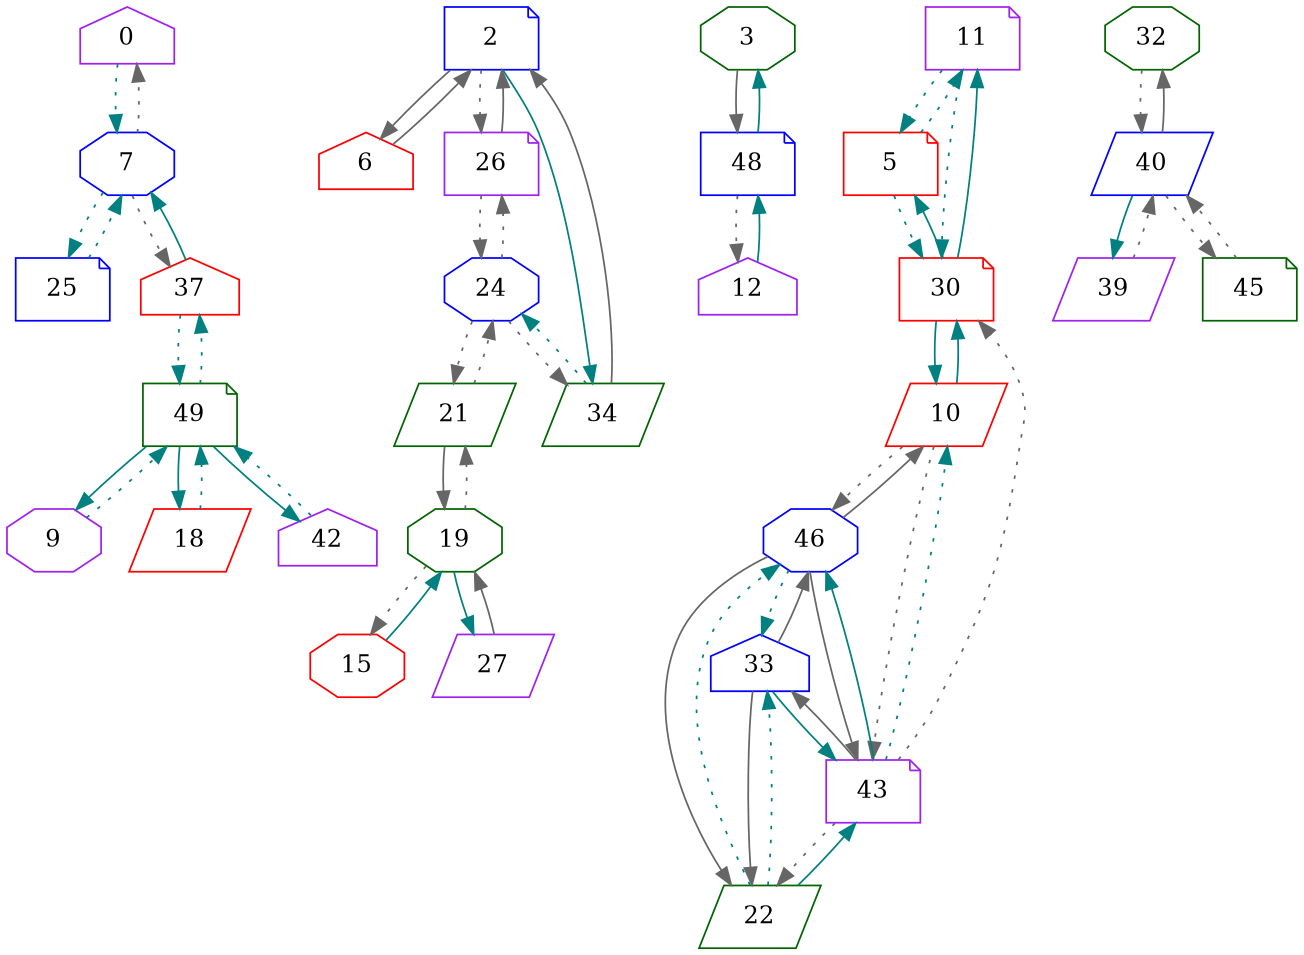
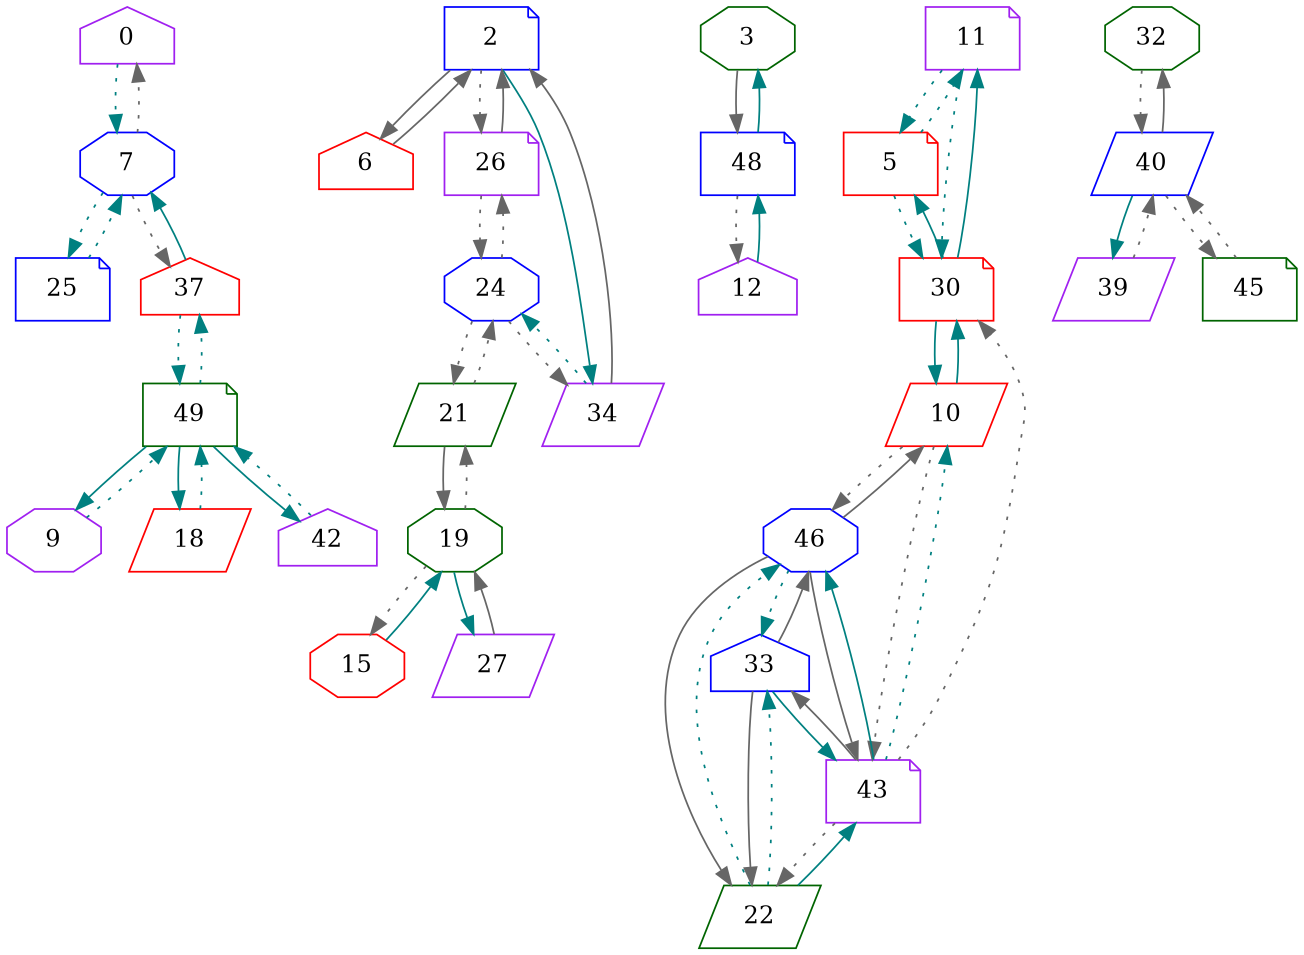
(603, 415) -> (603, 415)
